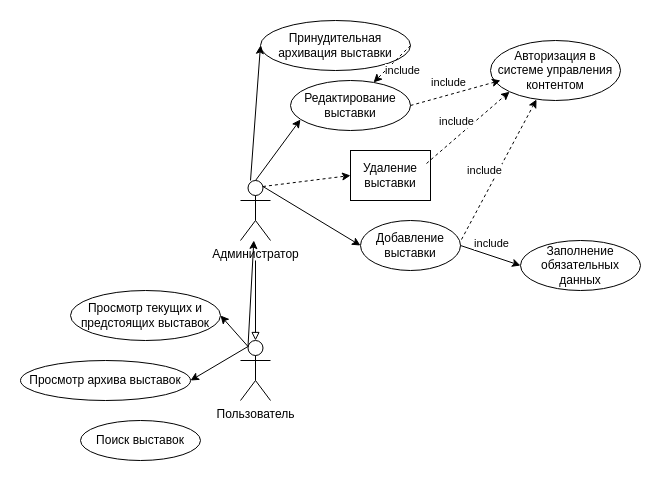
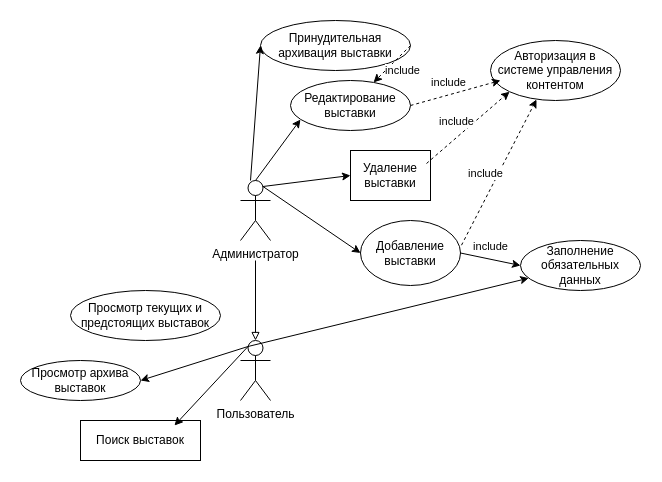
(304, 181) -> (304, 181)
(411, 246) -> (411, 253)
(251, 295) -> (212, 386)
(235, 332) -> (386, 313)
(106, 381) -> (81, 381)
(141, 441) -> (141, 441)
